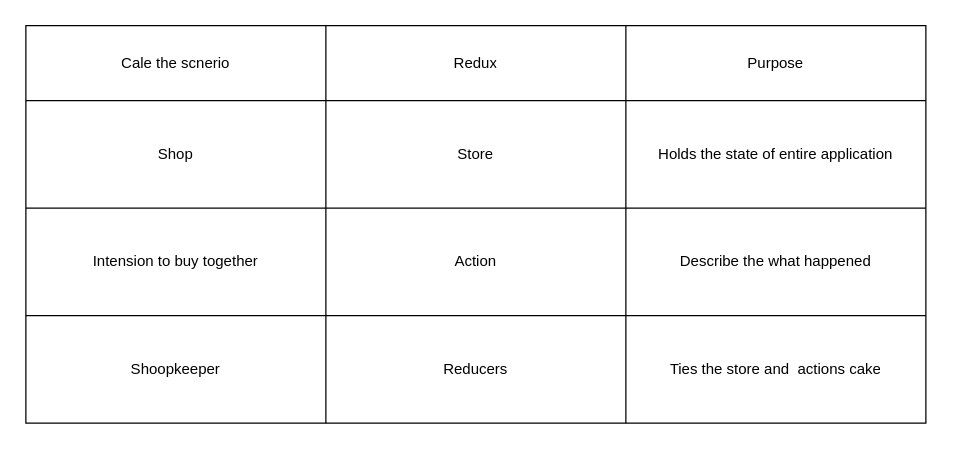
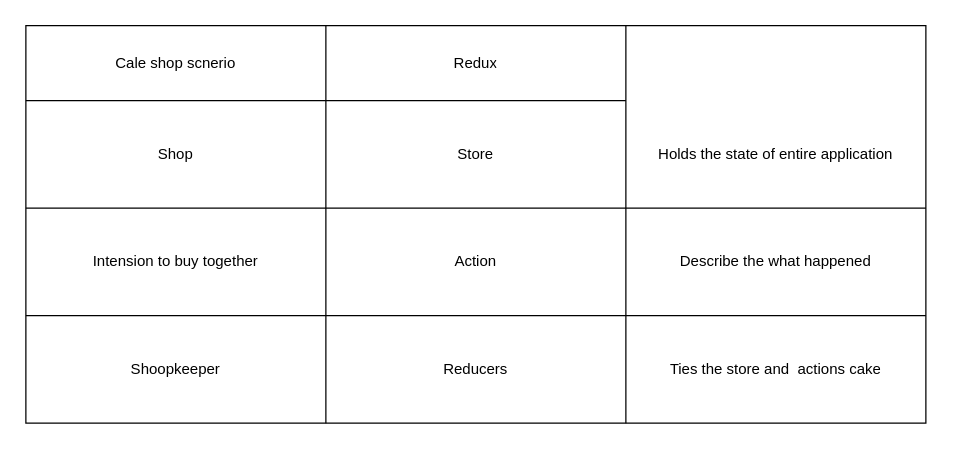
(176, 63) -> (176, 63)
(776, 63) -> none
